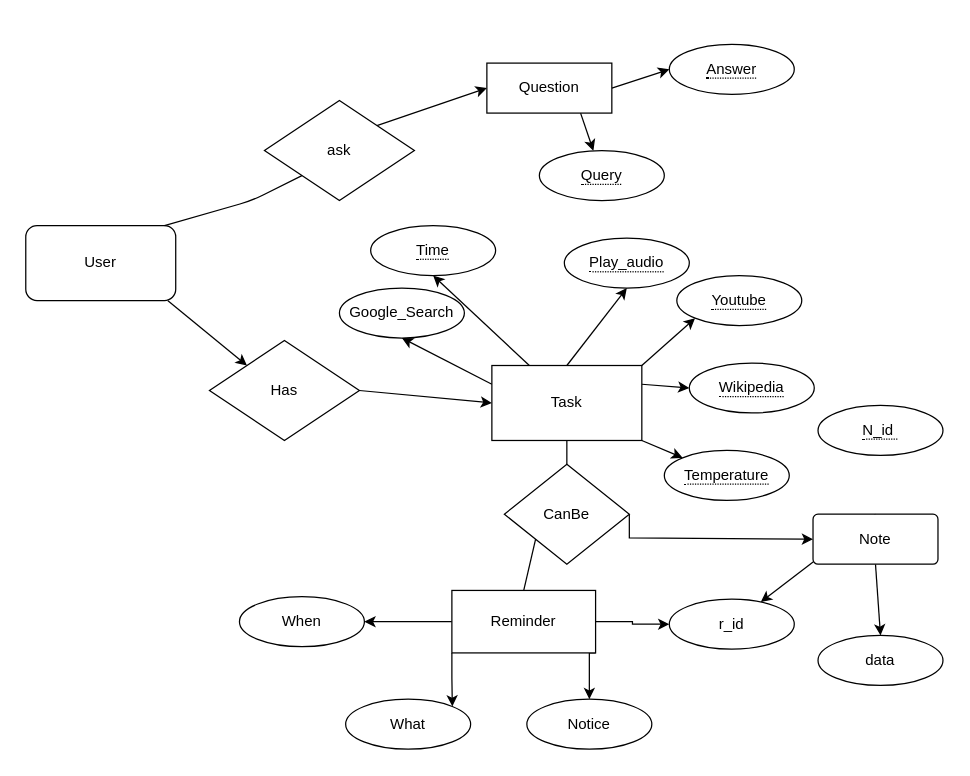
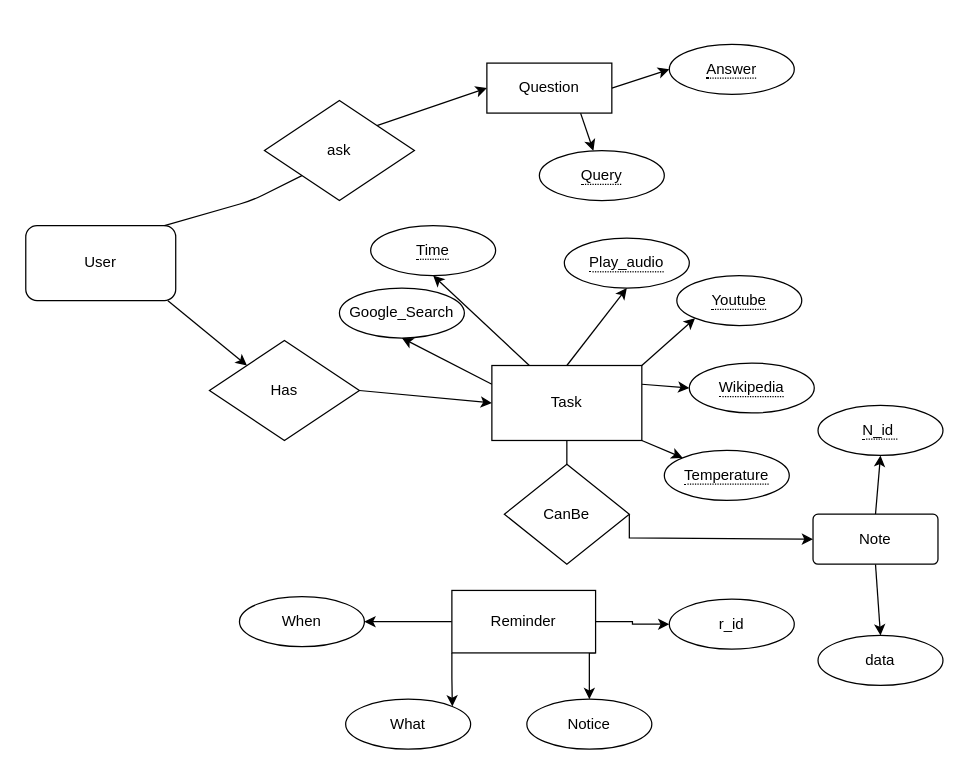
(530, 565) -> none
(791, 579) -> (878, 489)
